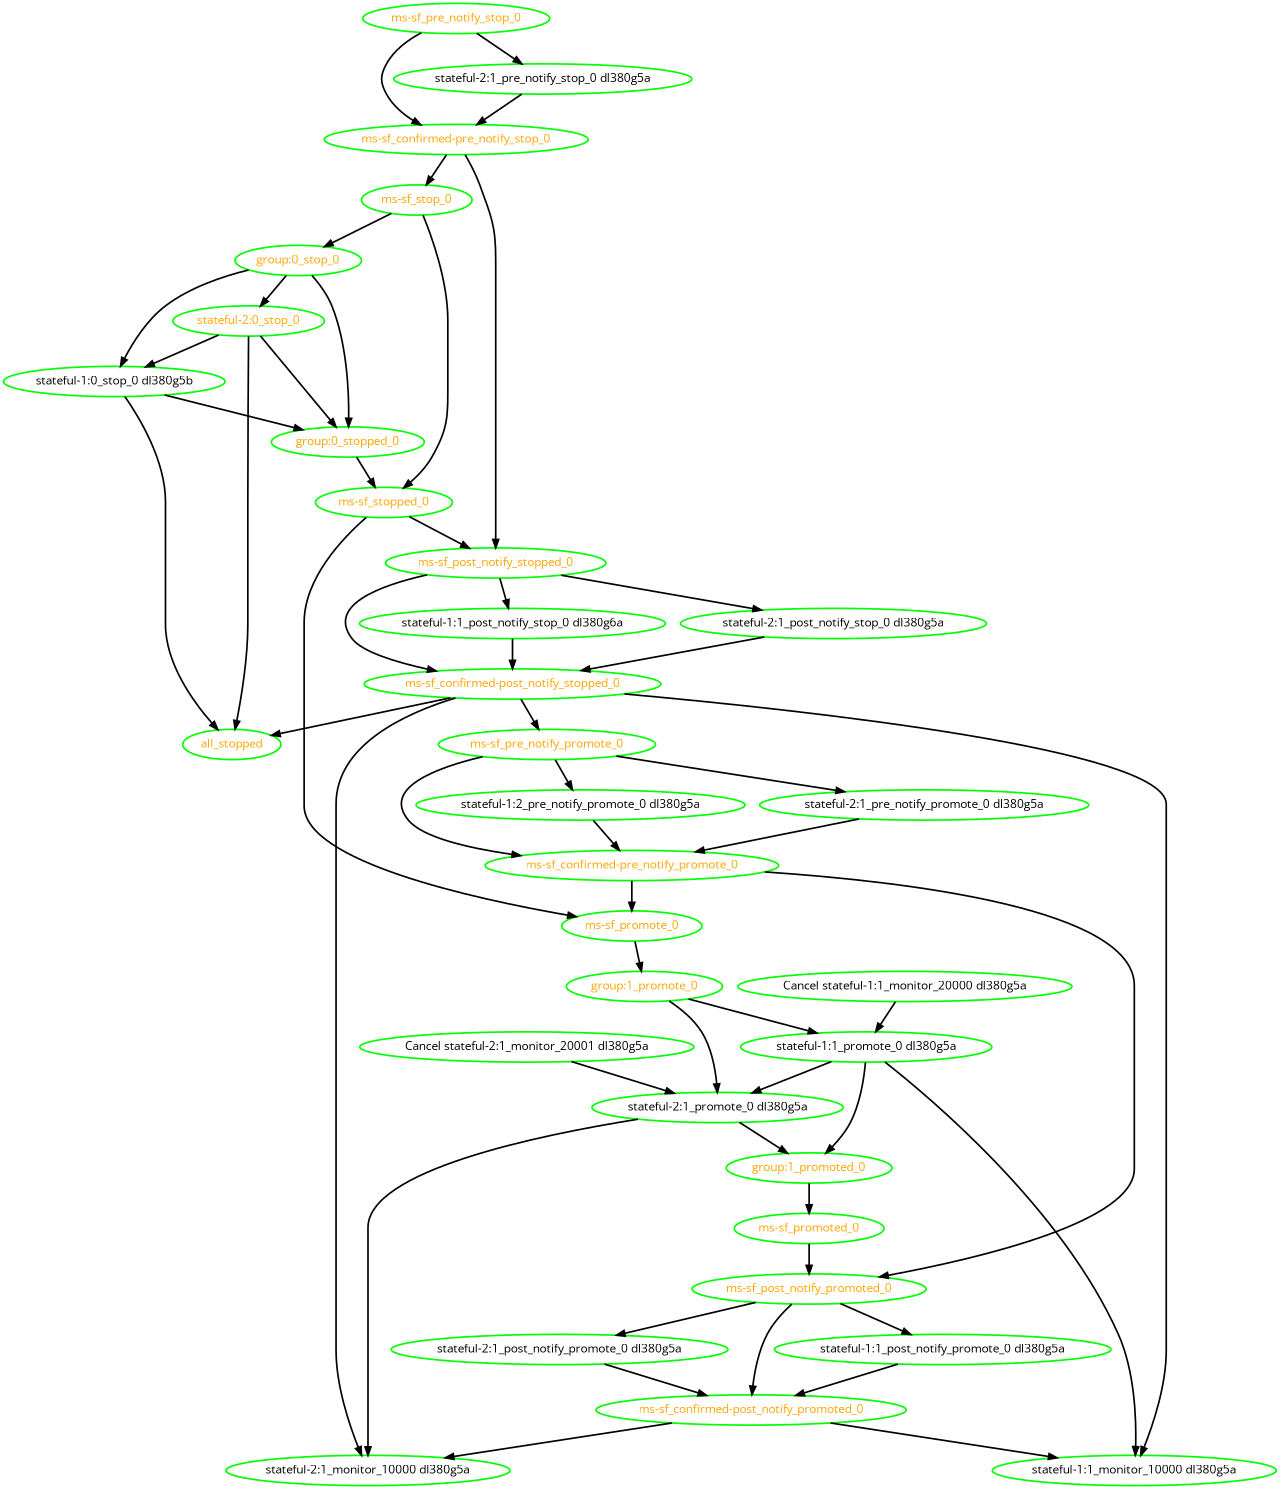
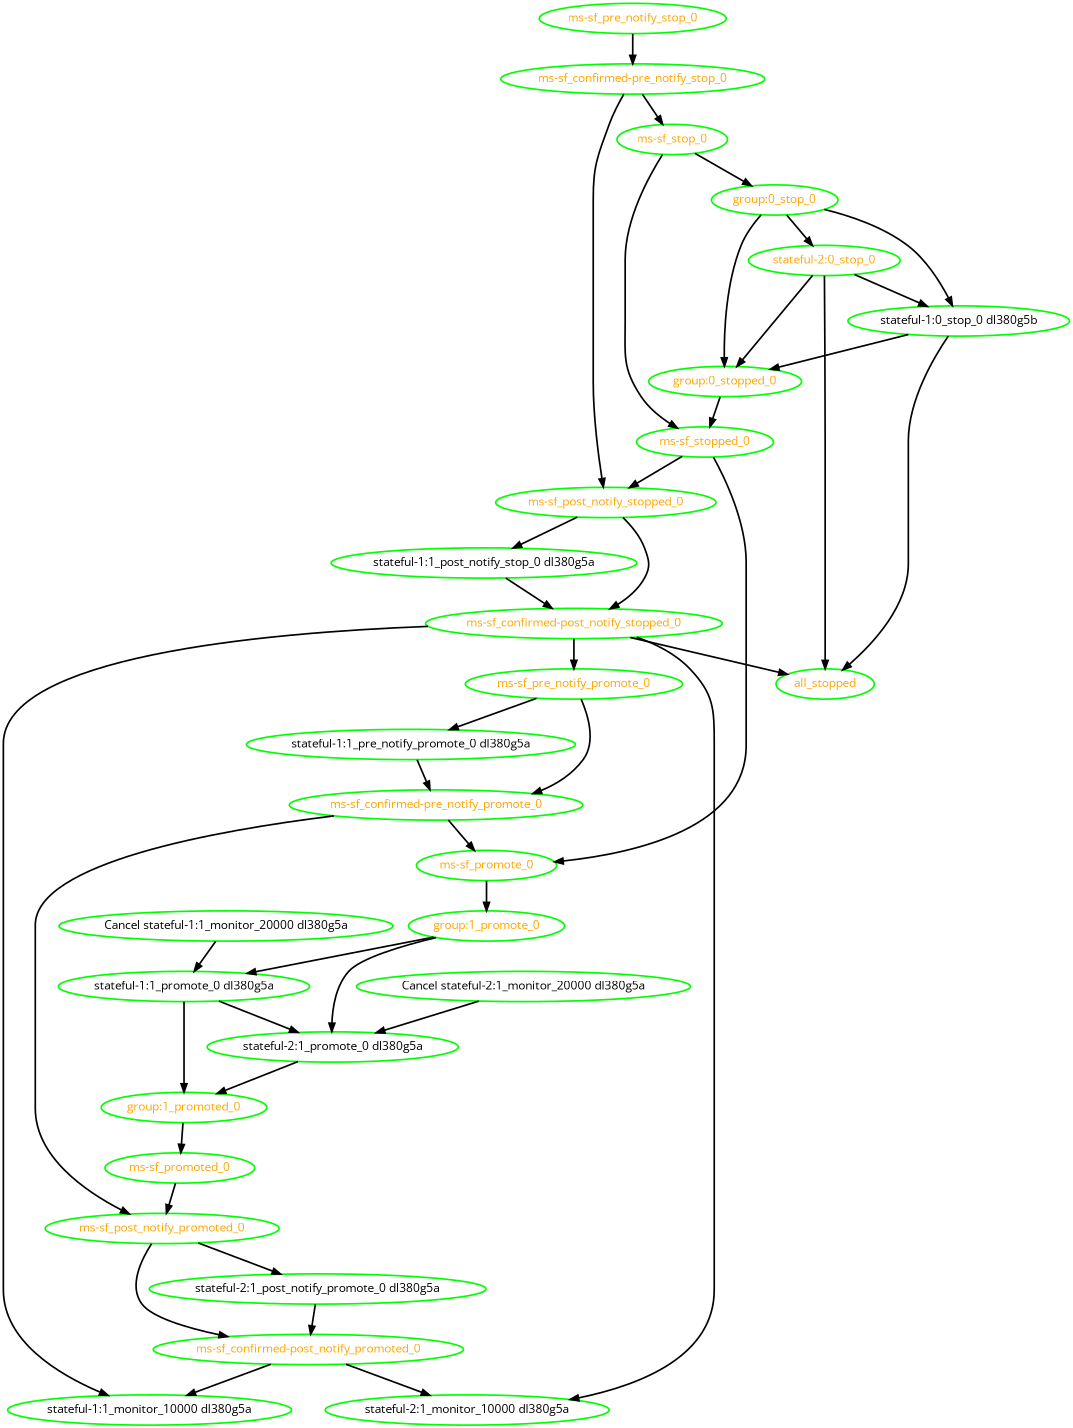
(543, 79) -> none
(513, 623) -> (484, 563)
(834, 623) -> none
(581, 805) -> (411, 744)
(924, 805) -> none
(527, 1047) -> (523, 986)
(390, 1194) -> none
(1046, 1220) -> none
(943, 1349) -> none
